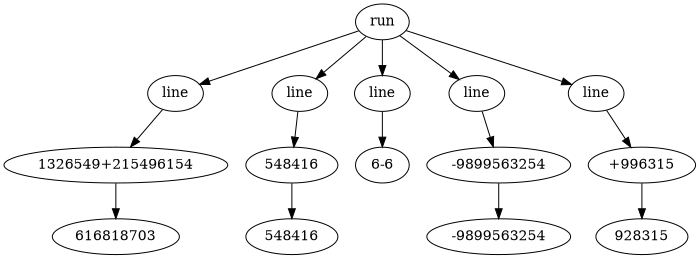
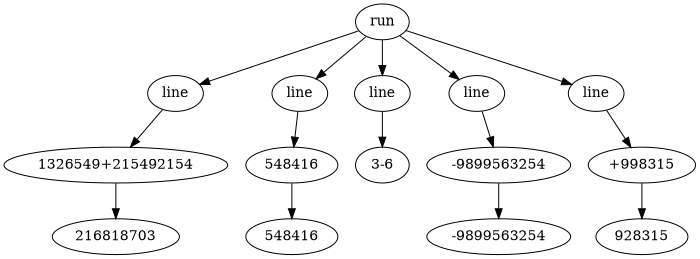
(116, 165) -> (116, 165)
(382, 165) -> (382, 165)
(642, 165) -> (642, 165)
(116, 237) -> (116, 237)
